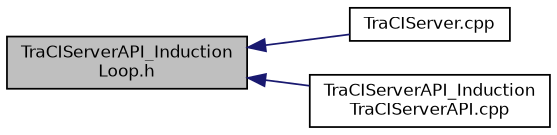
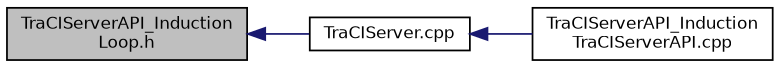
(287, 83) -> (510, 34)
